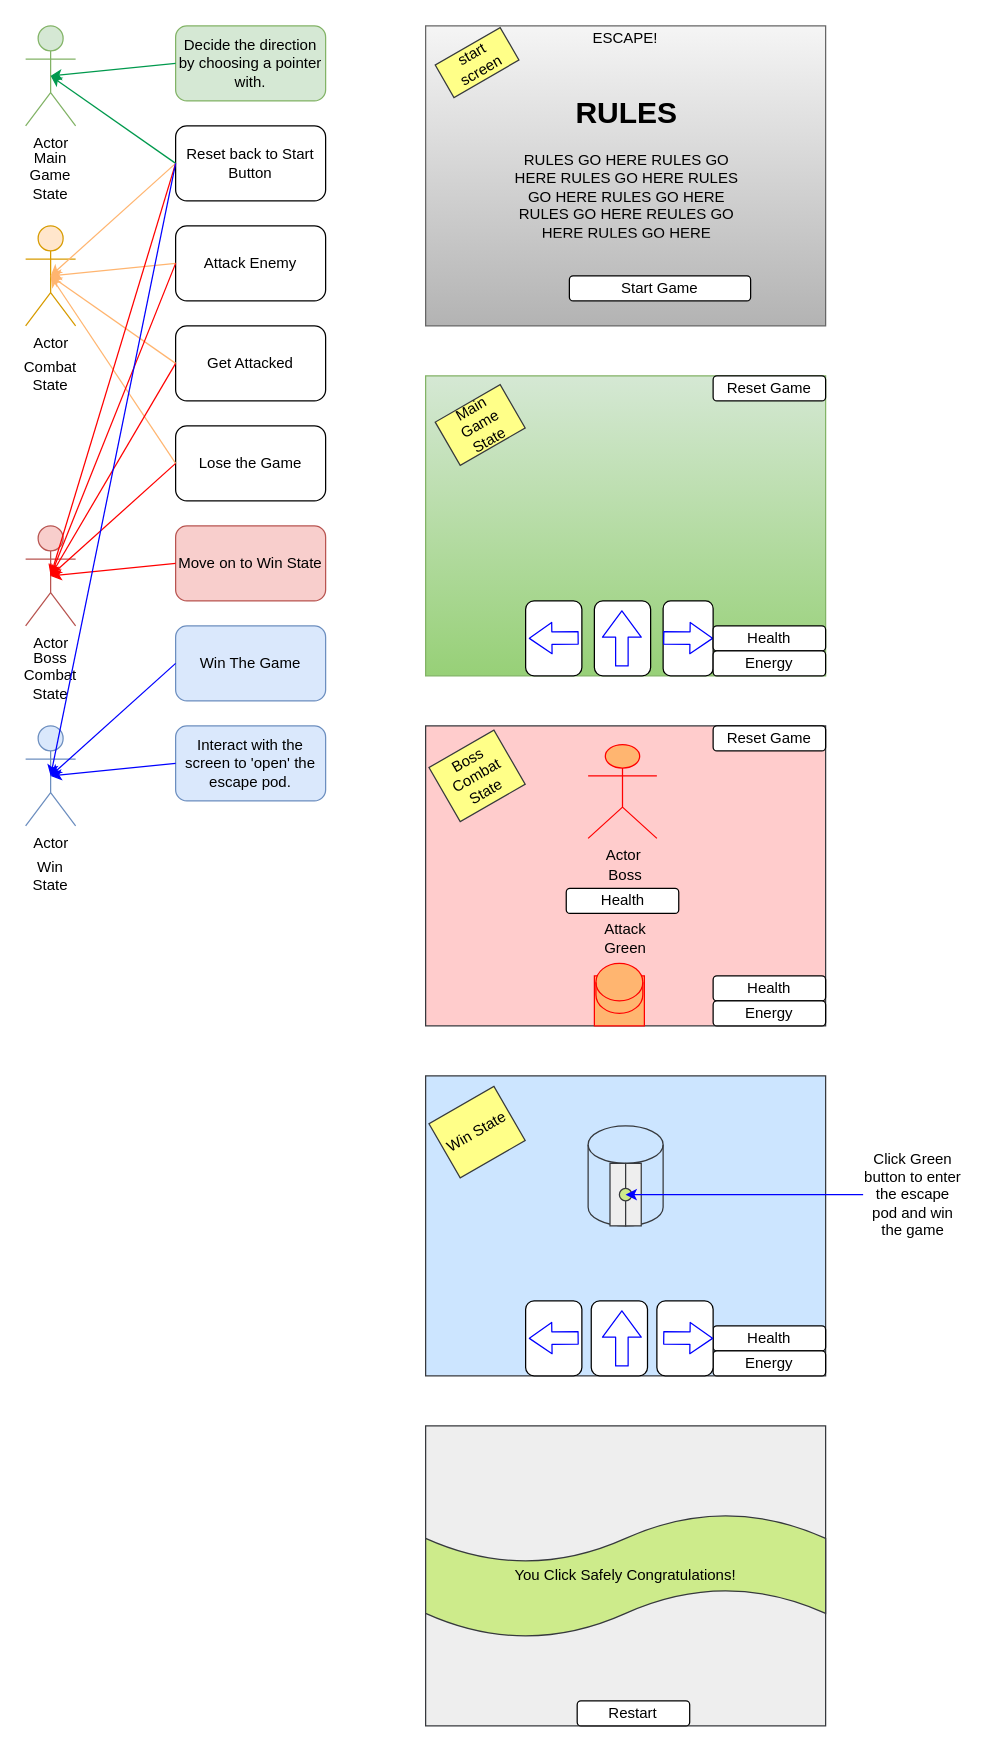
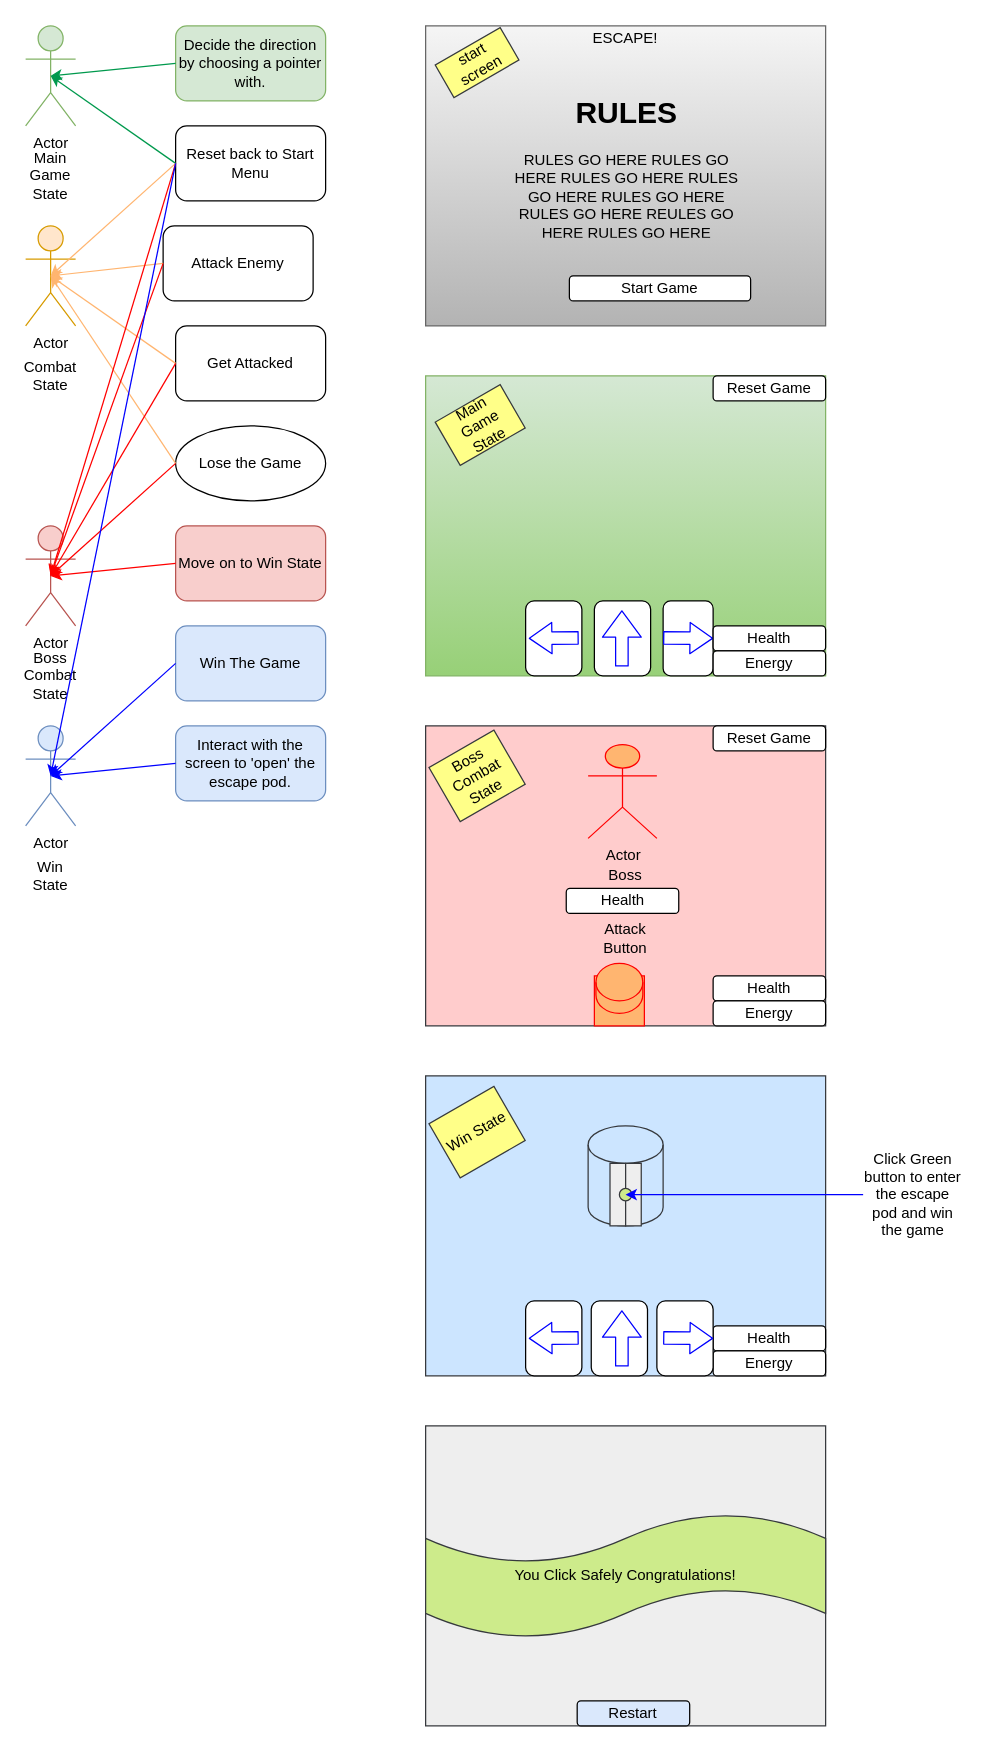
(251, 163) -> (251, 163)
(251, 263) -> (238, 263)
(251, 463) -> (251, 463)
(626, 938) -> (626, 938)
(633, 1713) -> (633, 1713)
